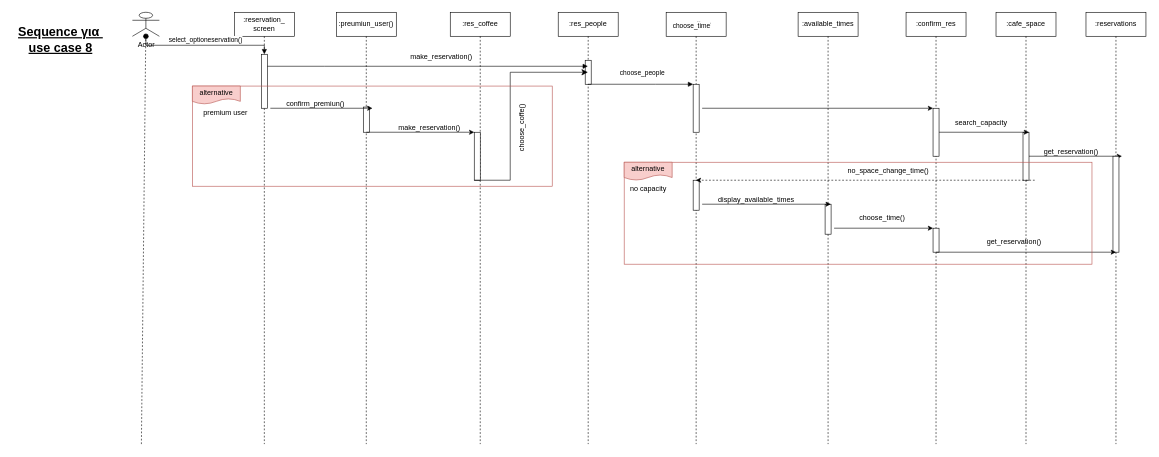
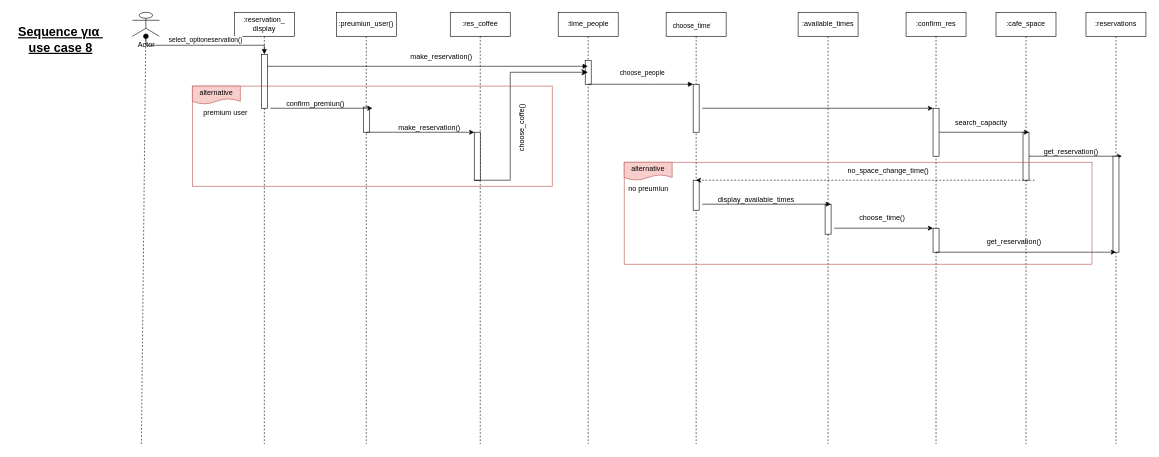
(264, 24) -> (264, 24)
(588, 24) -> (588, 24)
(649, 189) -> (649, 189)
